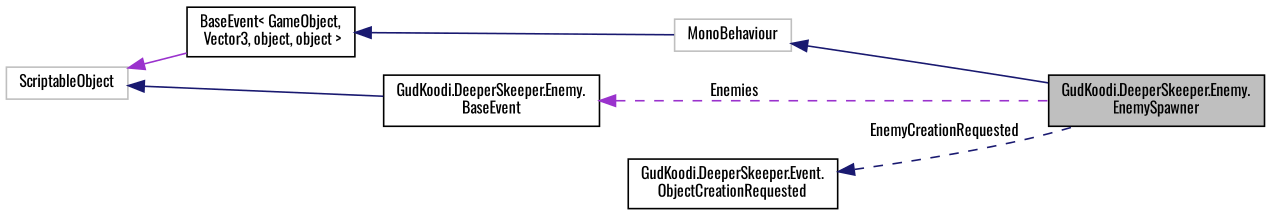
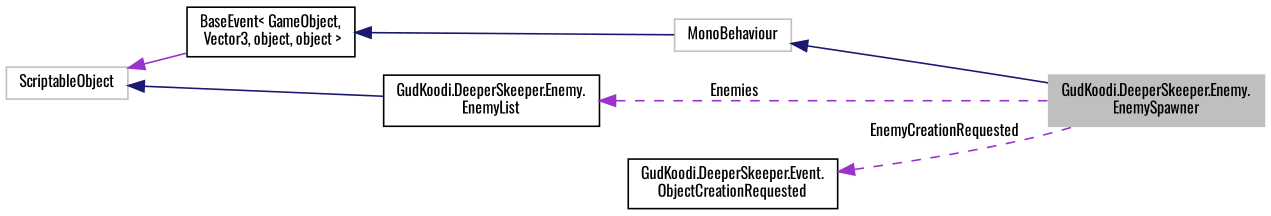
(492, 101) -> (492, 101)
(1157, 101) -> (1157, 101)
(967, 151) -> (967, 151)
